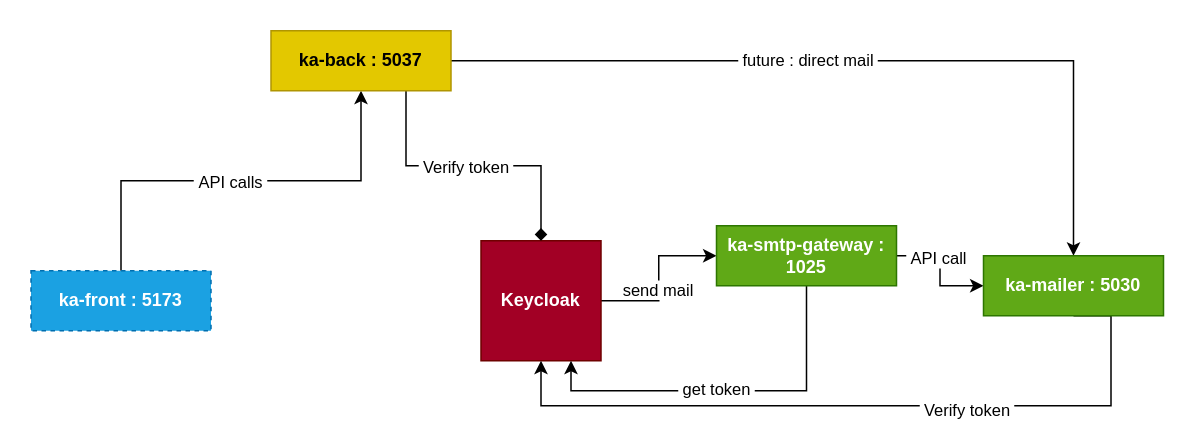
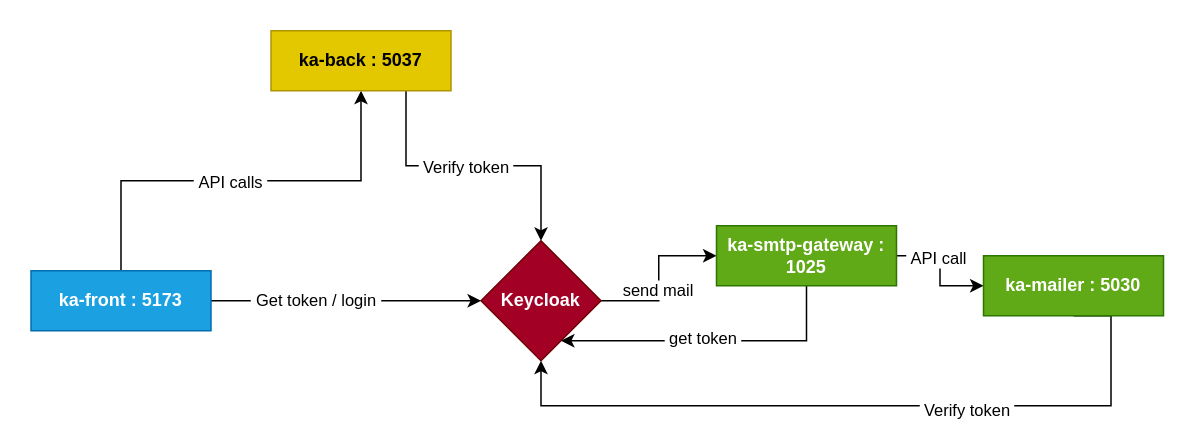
(1027, 61) -> none
(541, 228) -> (541, 229)
(121, 301) -> (121, 301)
none -> (341, 301)
(541, 301) -> (541, 301)
